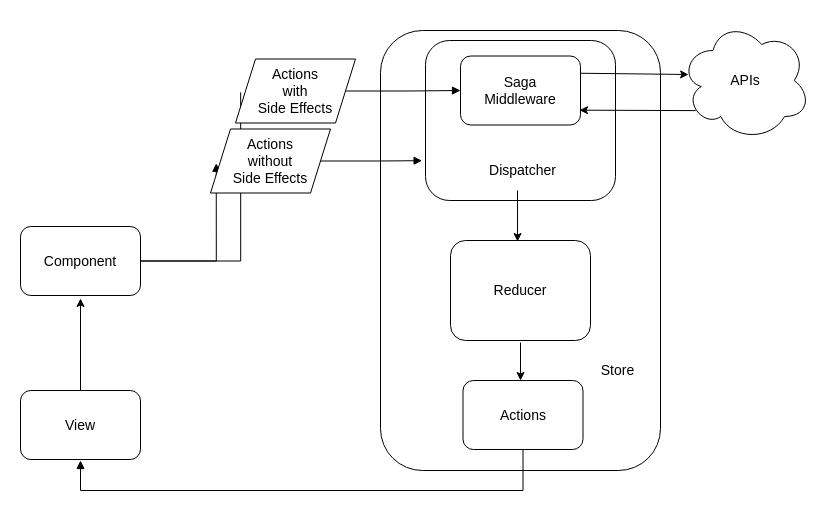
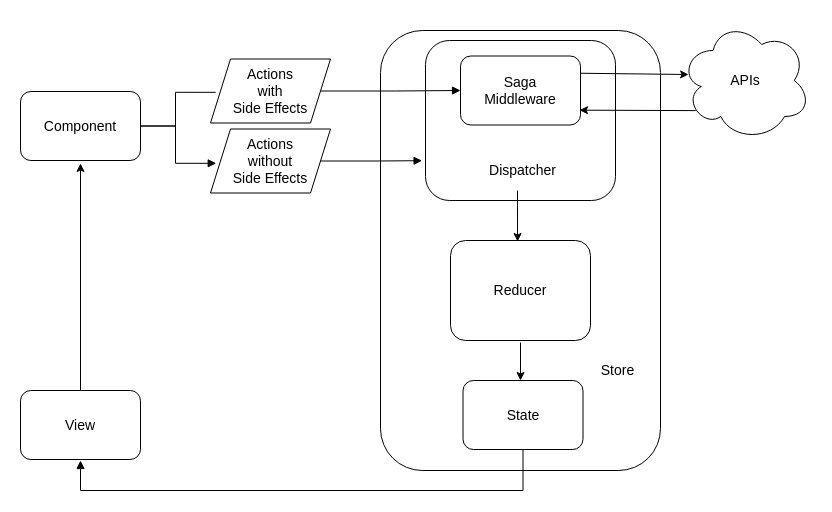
(296, 91) -> (271, 91)
(81, 261) -> (81, 126)
(524, 416) -> (524, 416)
